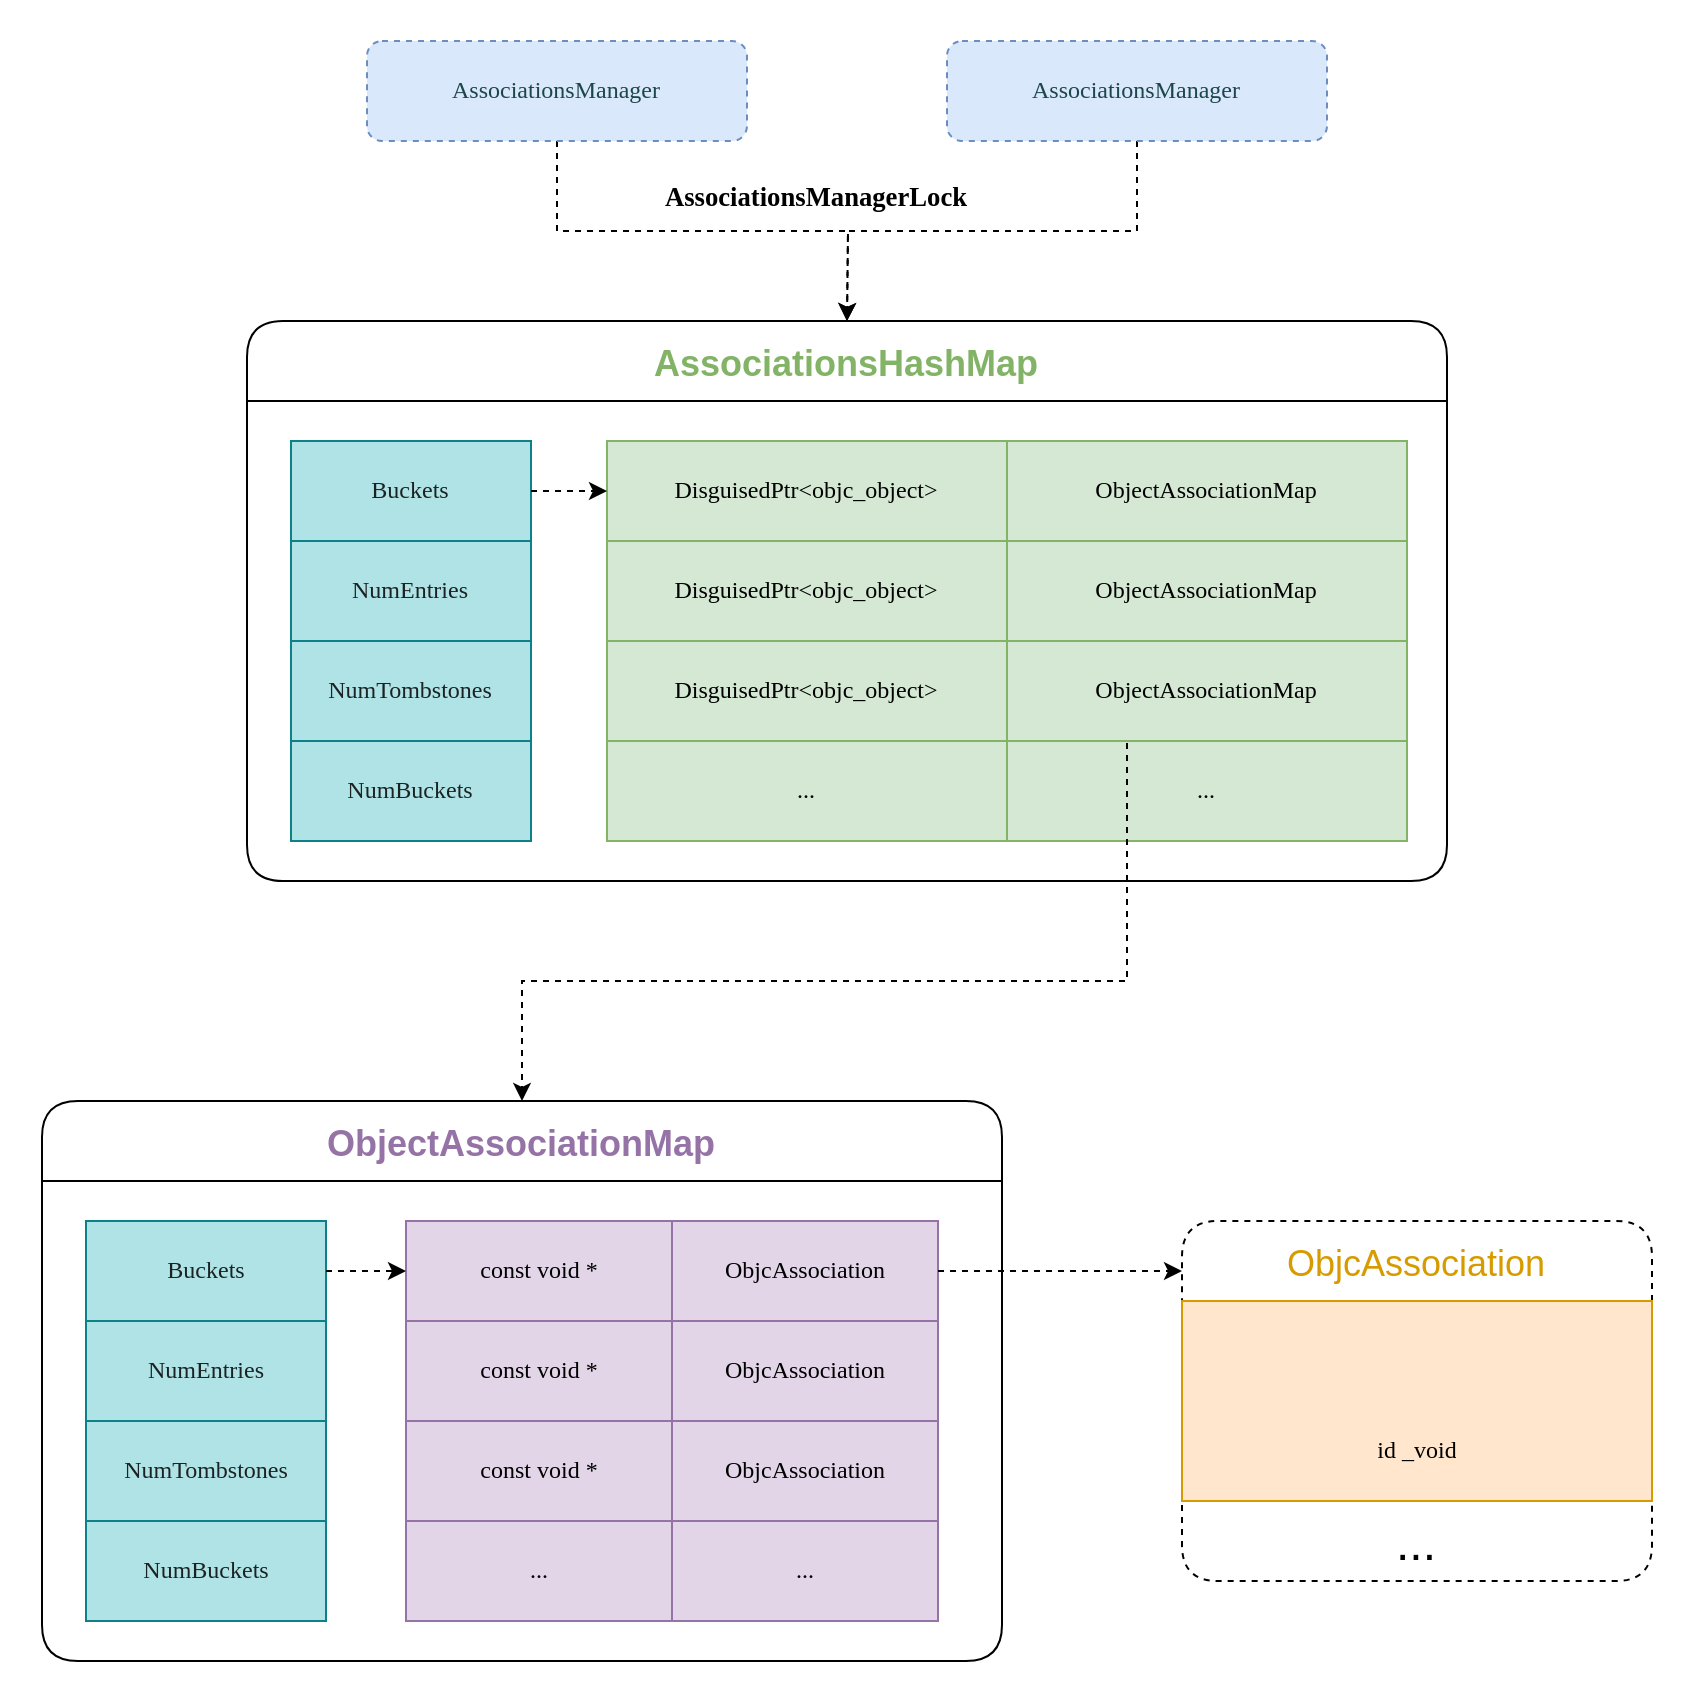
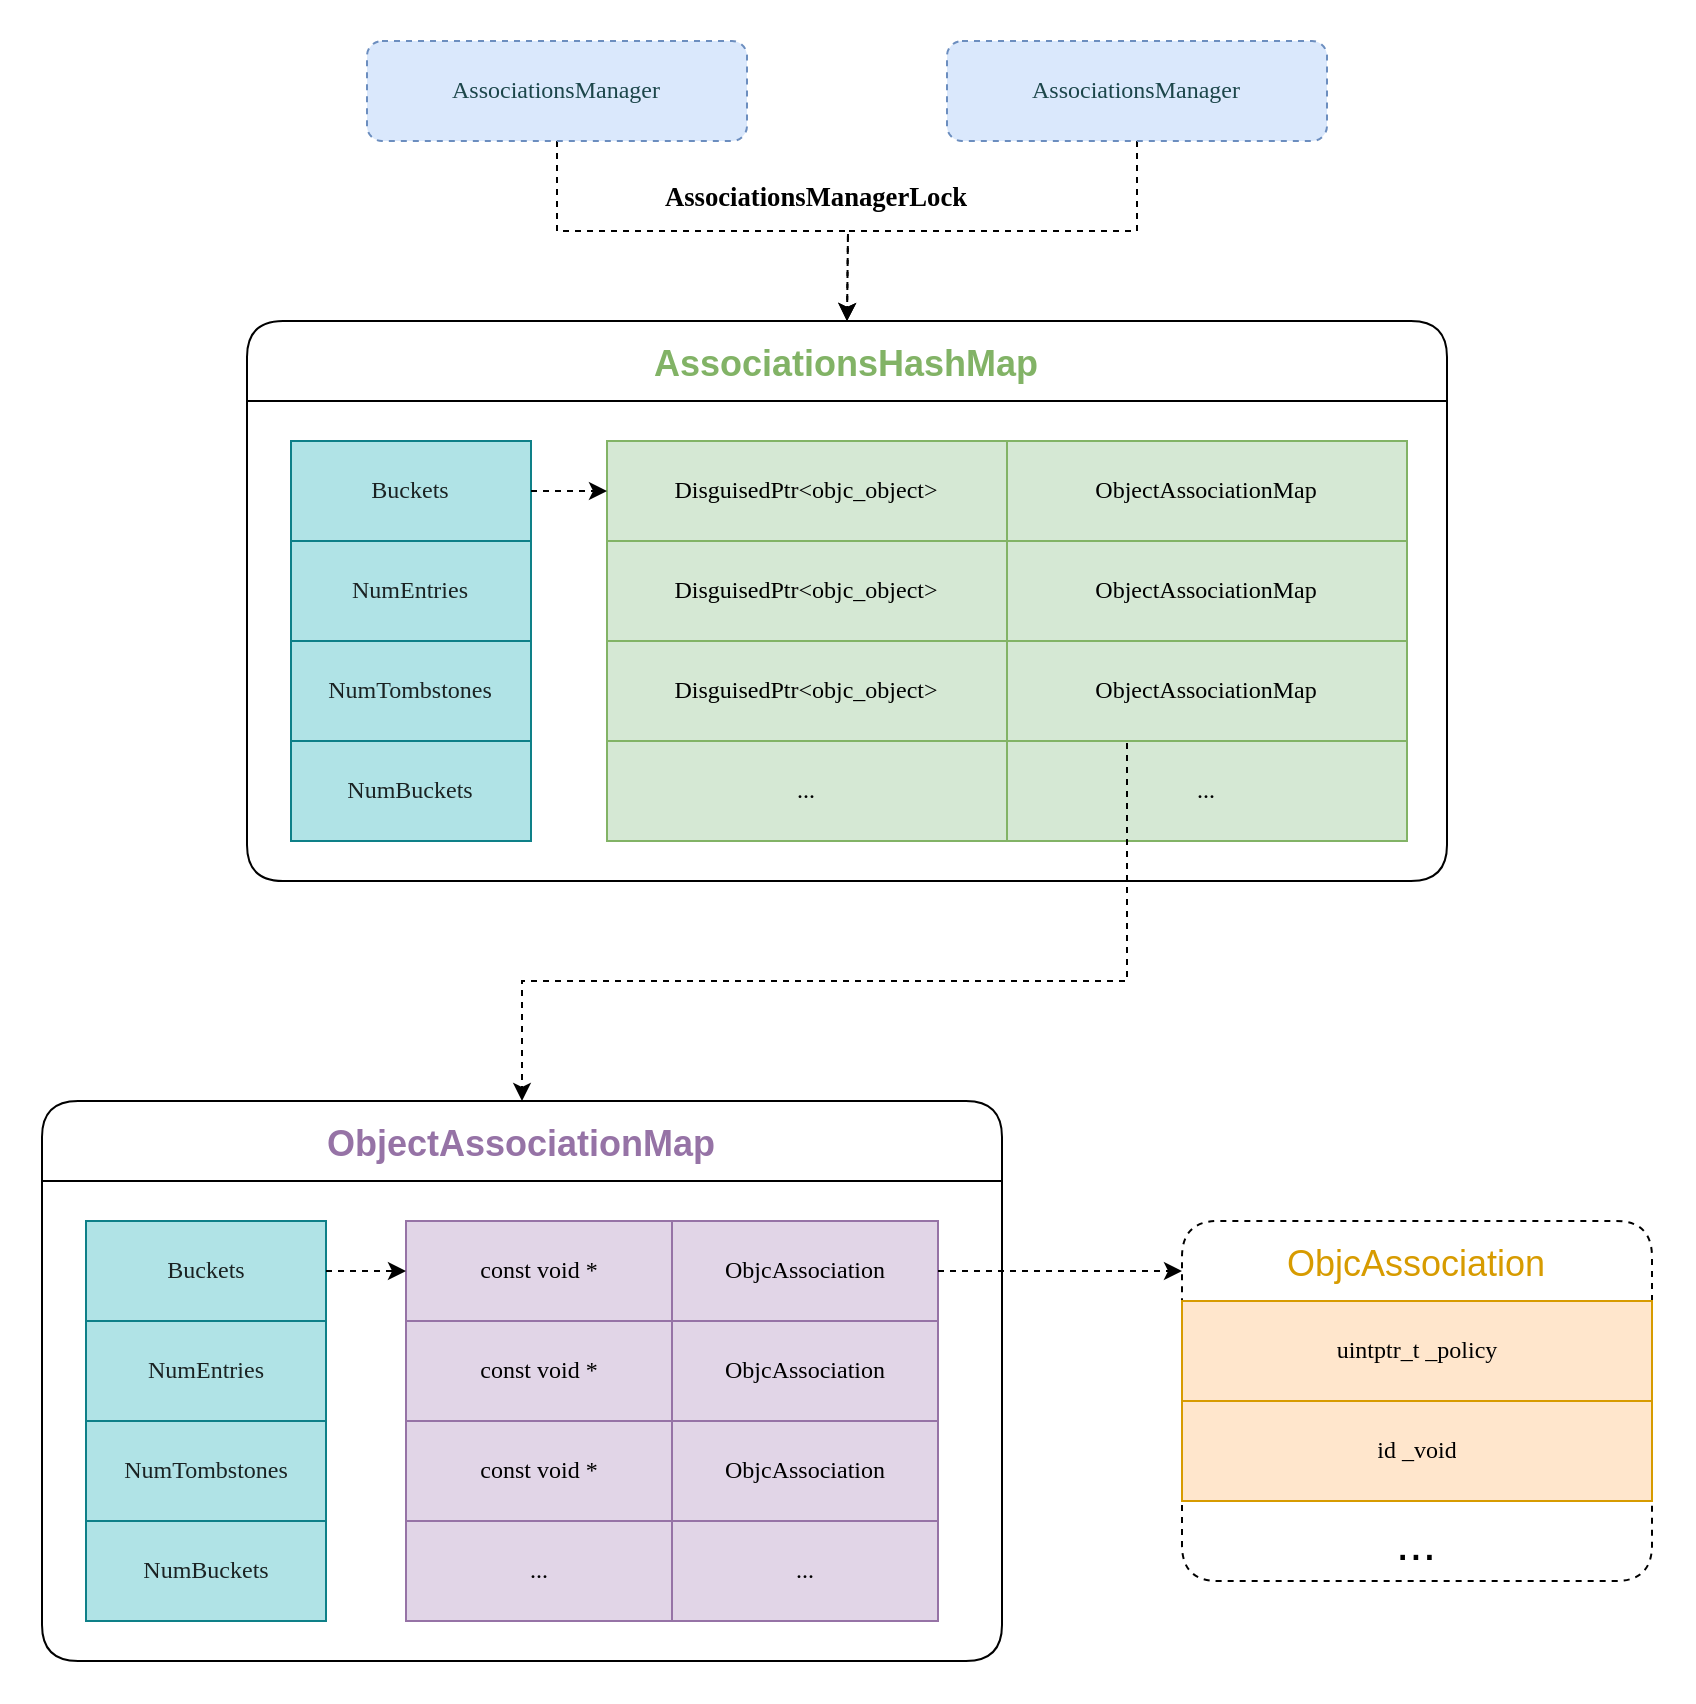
none -> (1417, 1351)
